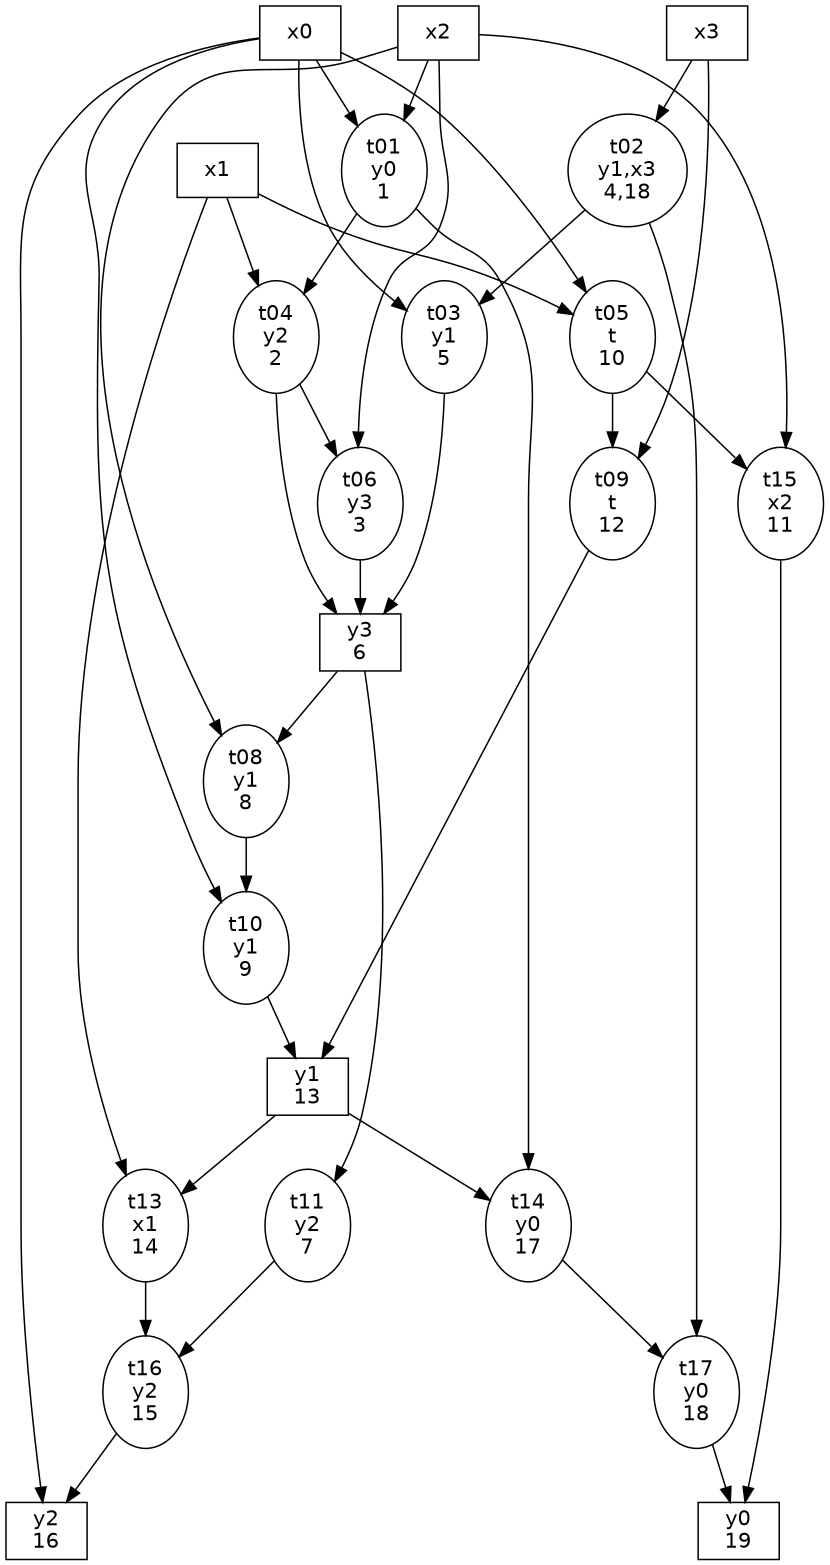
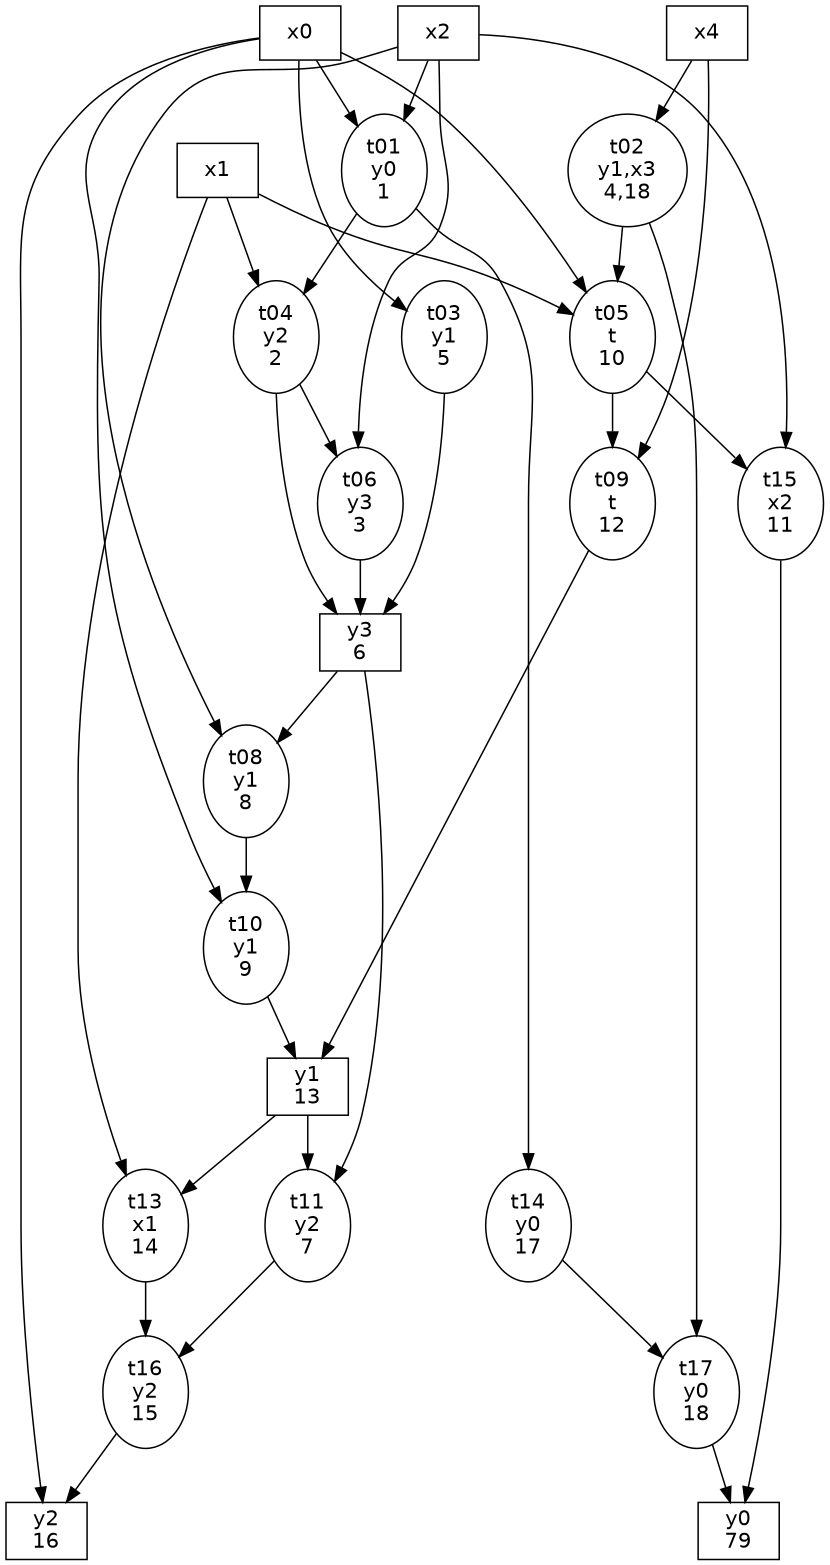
(707, 33) -> (707, 33)
(538, 252) -> (621, 246)
(413, 1153) -> (308, 1135)
(739, 1531) -> (739, 1531)
